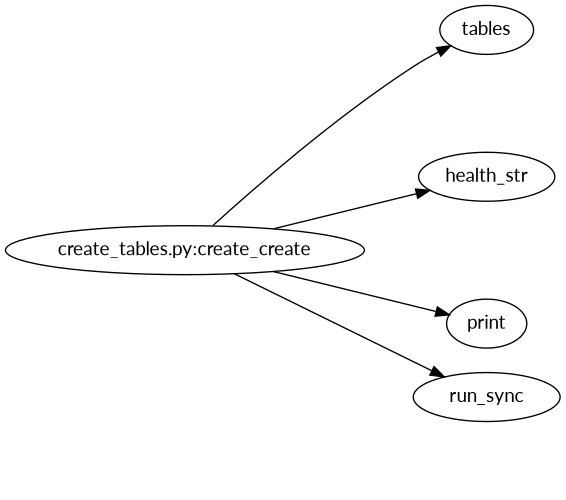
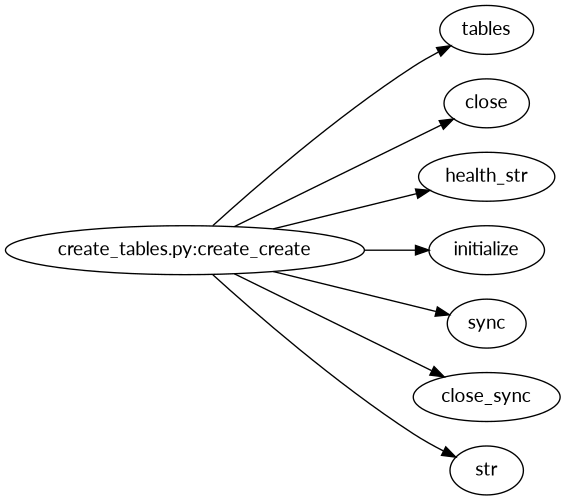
none -> (487, 103)
none -> (487, 250)
(487, 324) -> (487, 324)
(487, 397) -> (487, 397)
none -> (487, 470)
